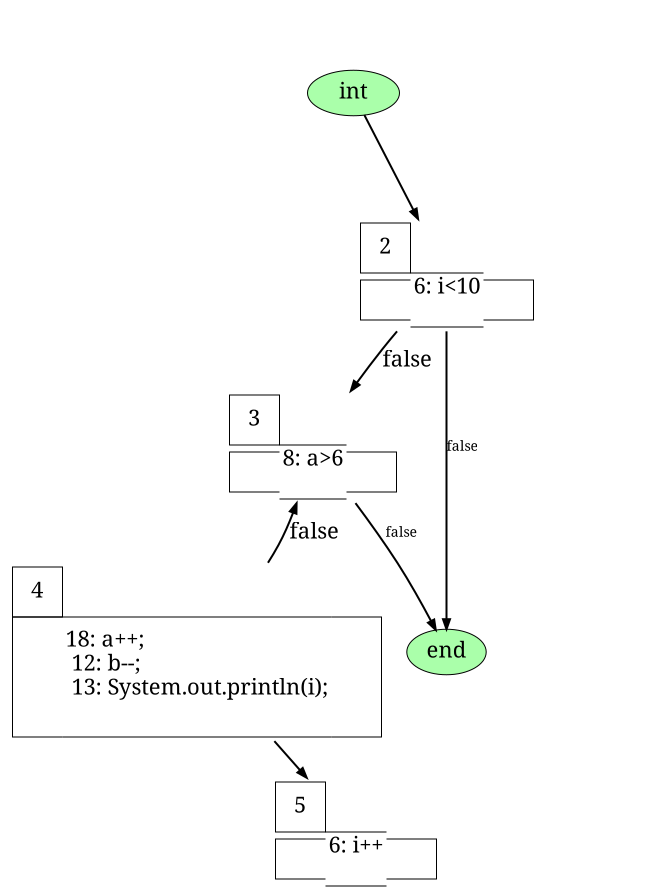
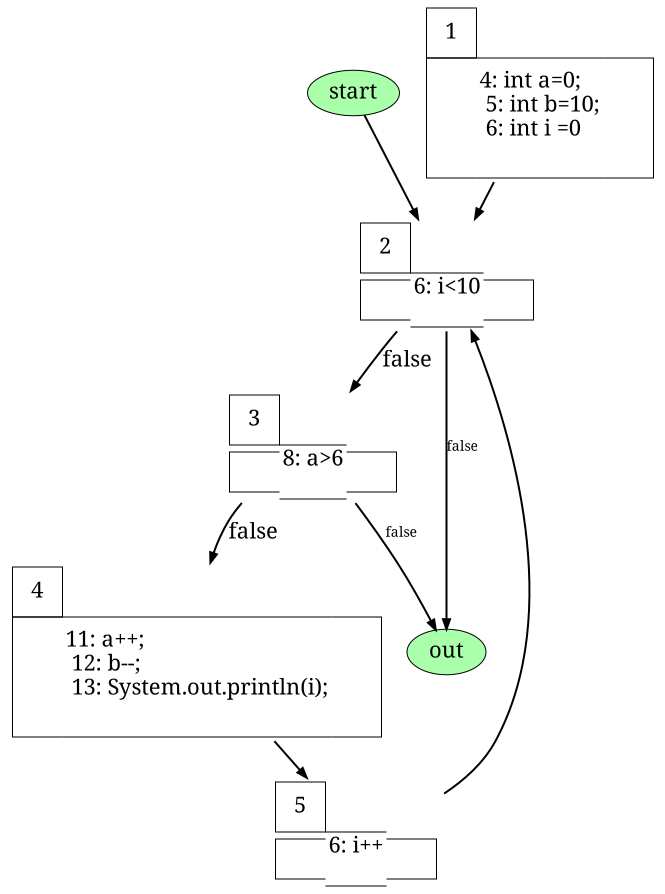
(354, 93) -> (354, 93)
none -> (540, 93)
(282, 538) -> (225, 527)
none -> (529, 577)
(105, 640) -> (105, 640)
(446, 652) -> (446, 652)
